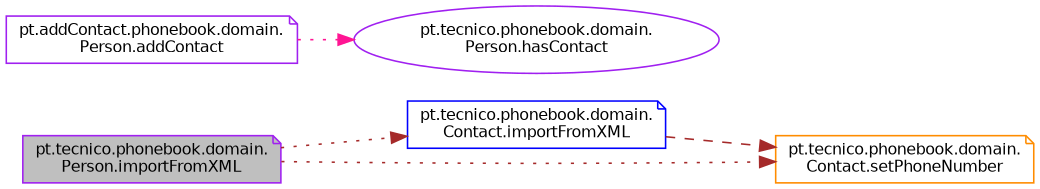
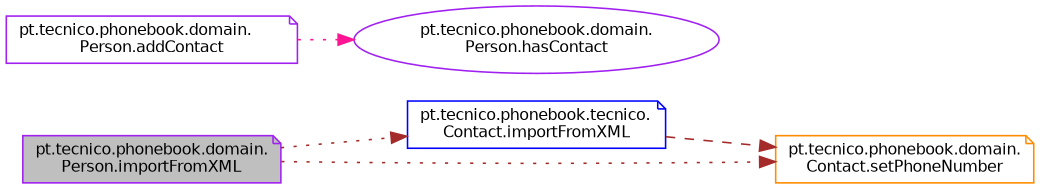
(152, 40) -> (152, 40)
(537, 125) -> (537, 125)
